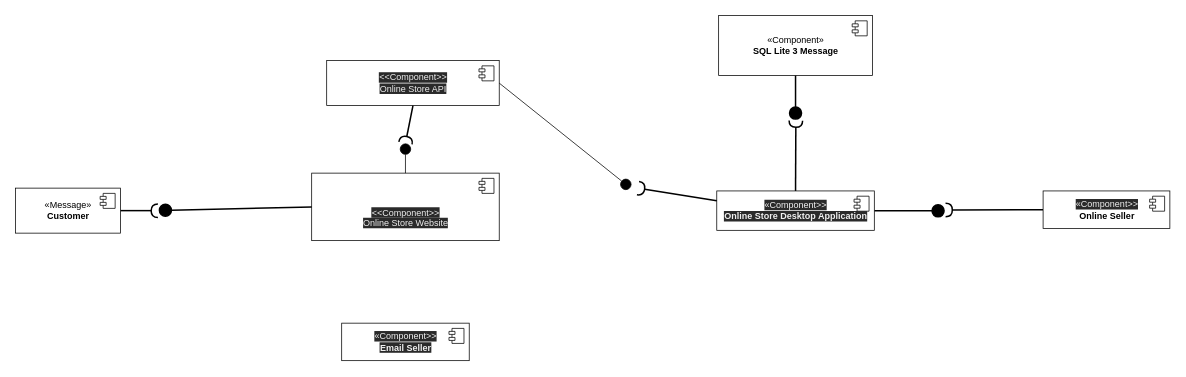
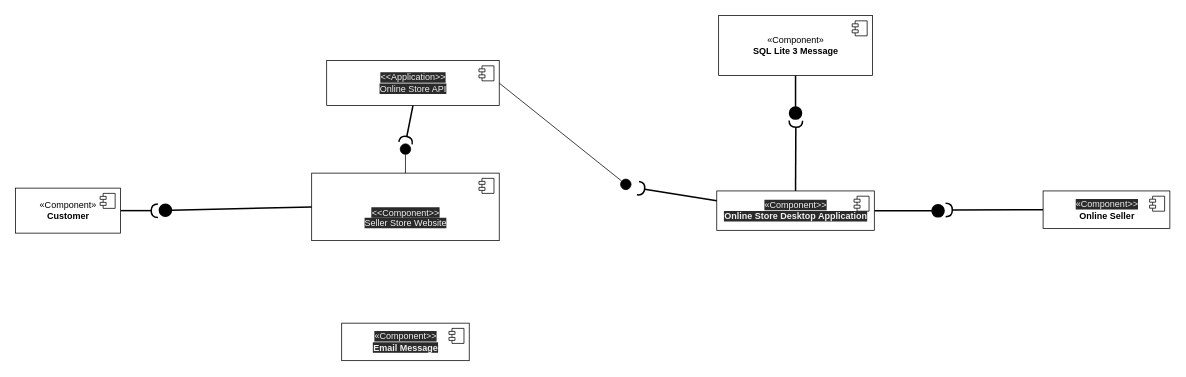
(413, 83) -> (413, 83)
(406, 207) -> (406, 207)
(68, 210) -> (68, 210)
(406, 342) -> (406, 342)
